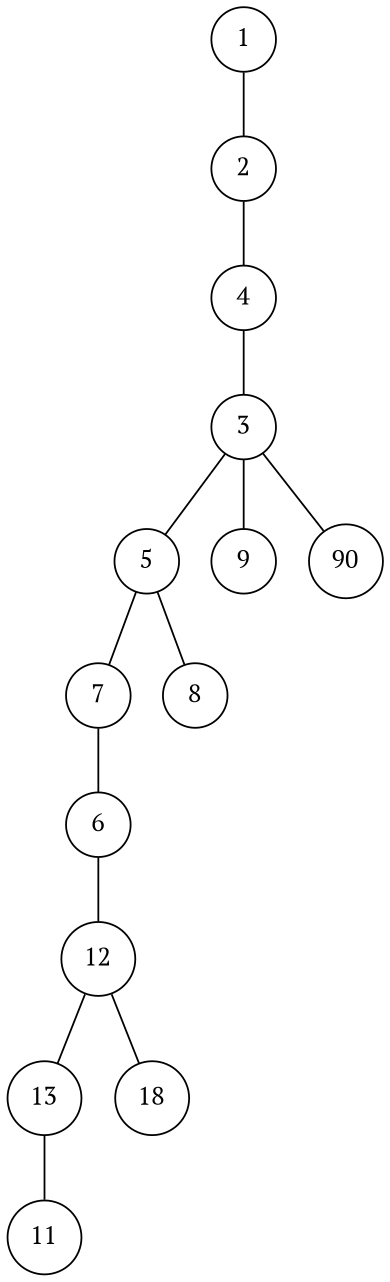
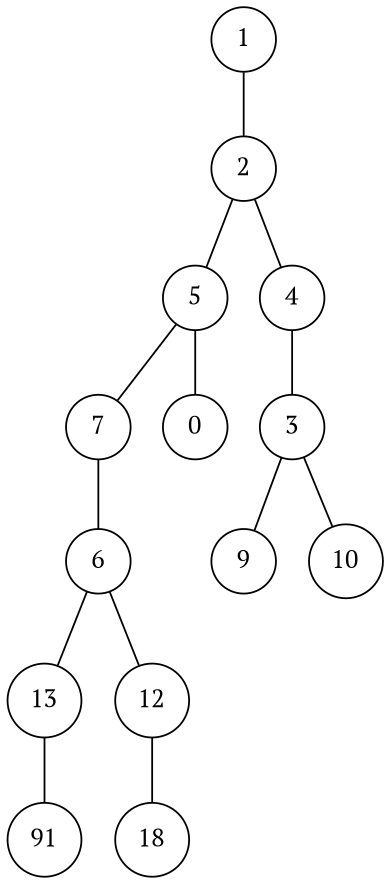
(195, 494) -> (219, 233)
(346, 561) -> (346, 561)
(195, 696) -> (195, 427)
(71, 1029) -> (72, 629)
(44, 1237) -> (44, 840)
